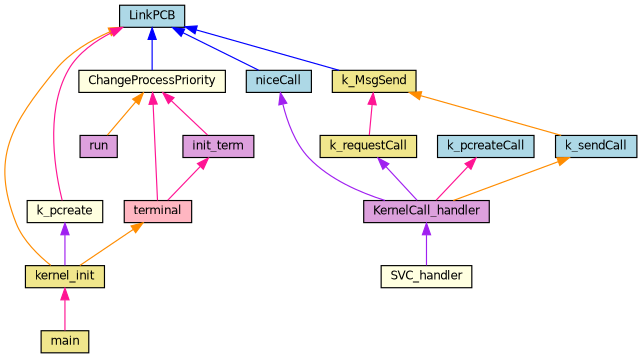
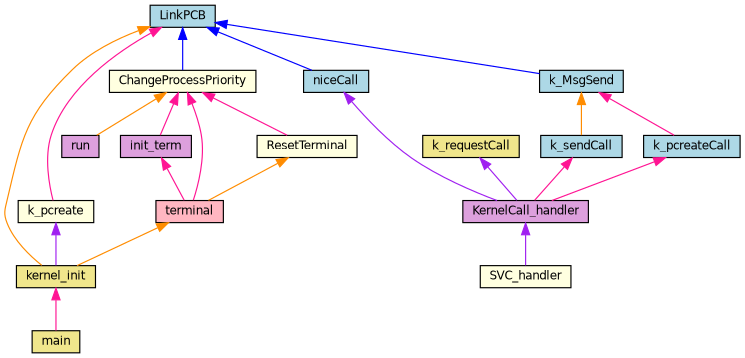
(374, 81) -> (581, 81)
(371, 120) -> (642, 117)
none -> (307, 146)
(506, 181) -> (549, 184)
